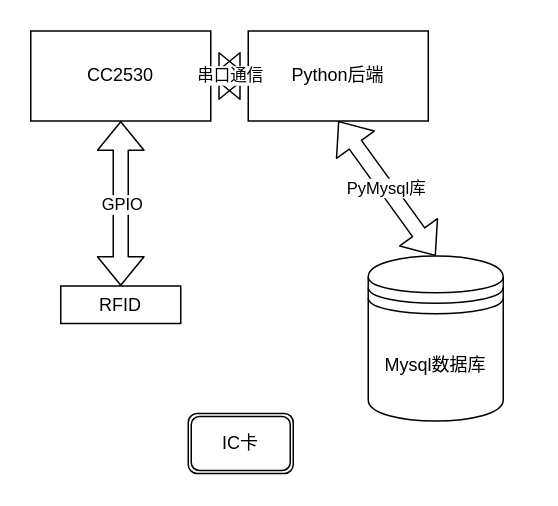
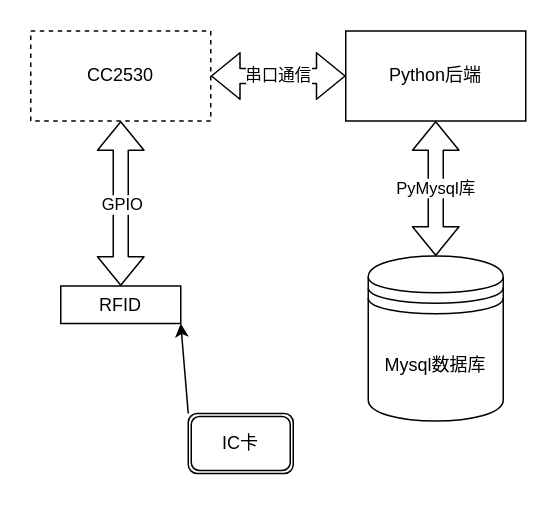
(121, 76) -> (121, 76)
(338, 76) -> (436, 76)
none -> (185, 373)
